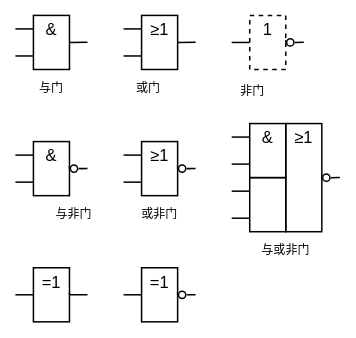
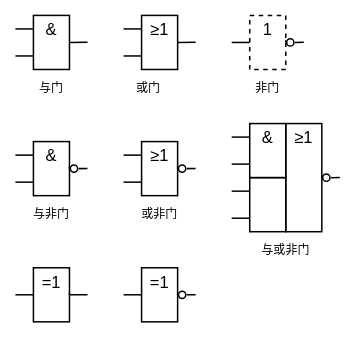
(252, 91) -> (267, 87)
(74, 213) -> (51, 213)
